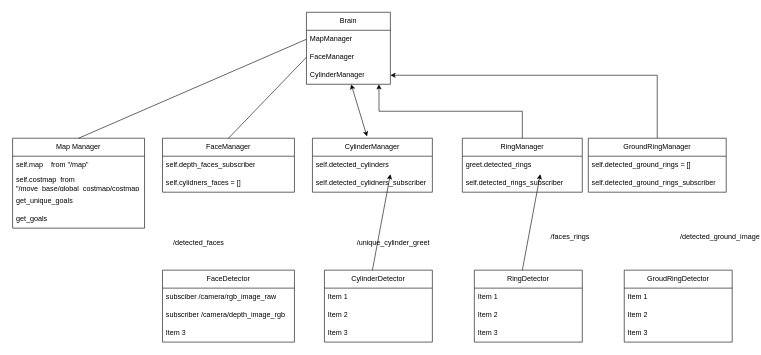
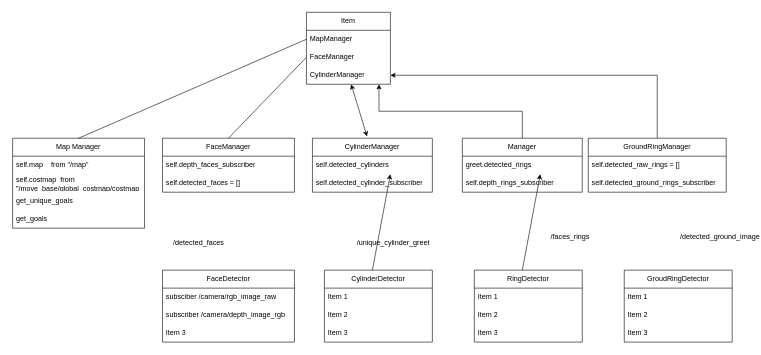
(348, 21) -> (348, 21)
(522, 147) -> (522, 147)
(650, 165) -> (644, 165)
(211, 183) -> (211, 183)
(373, 183) -> (373, 183)
(523, 183) -> (517, 183)
